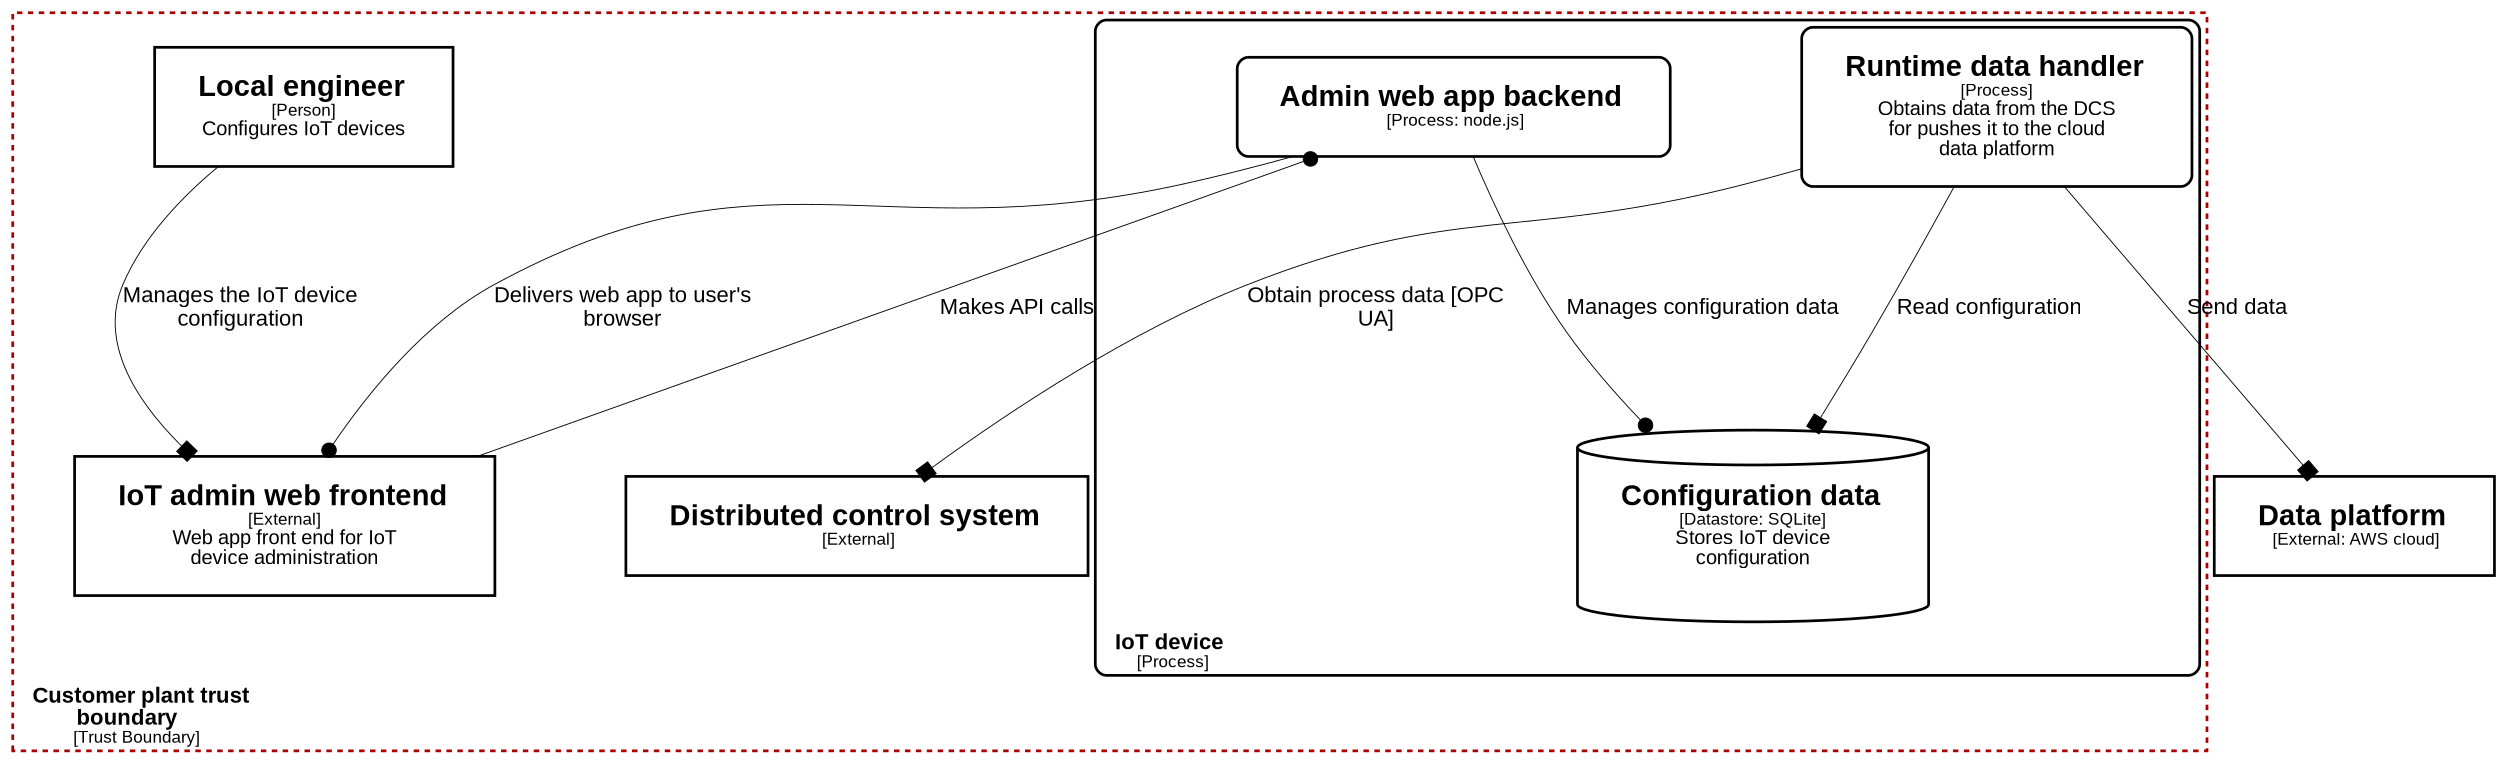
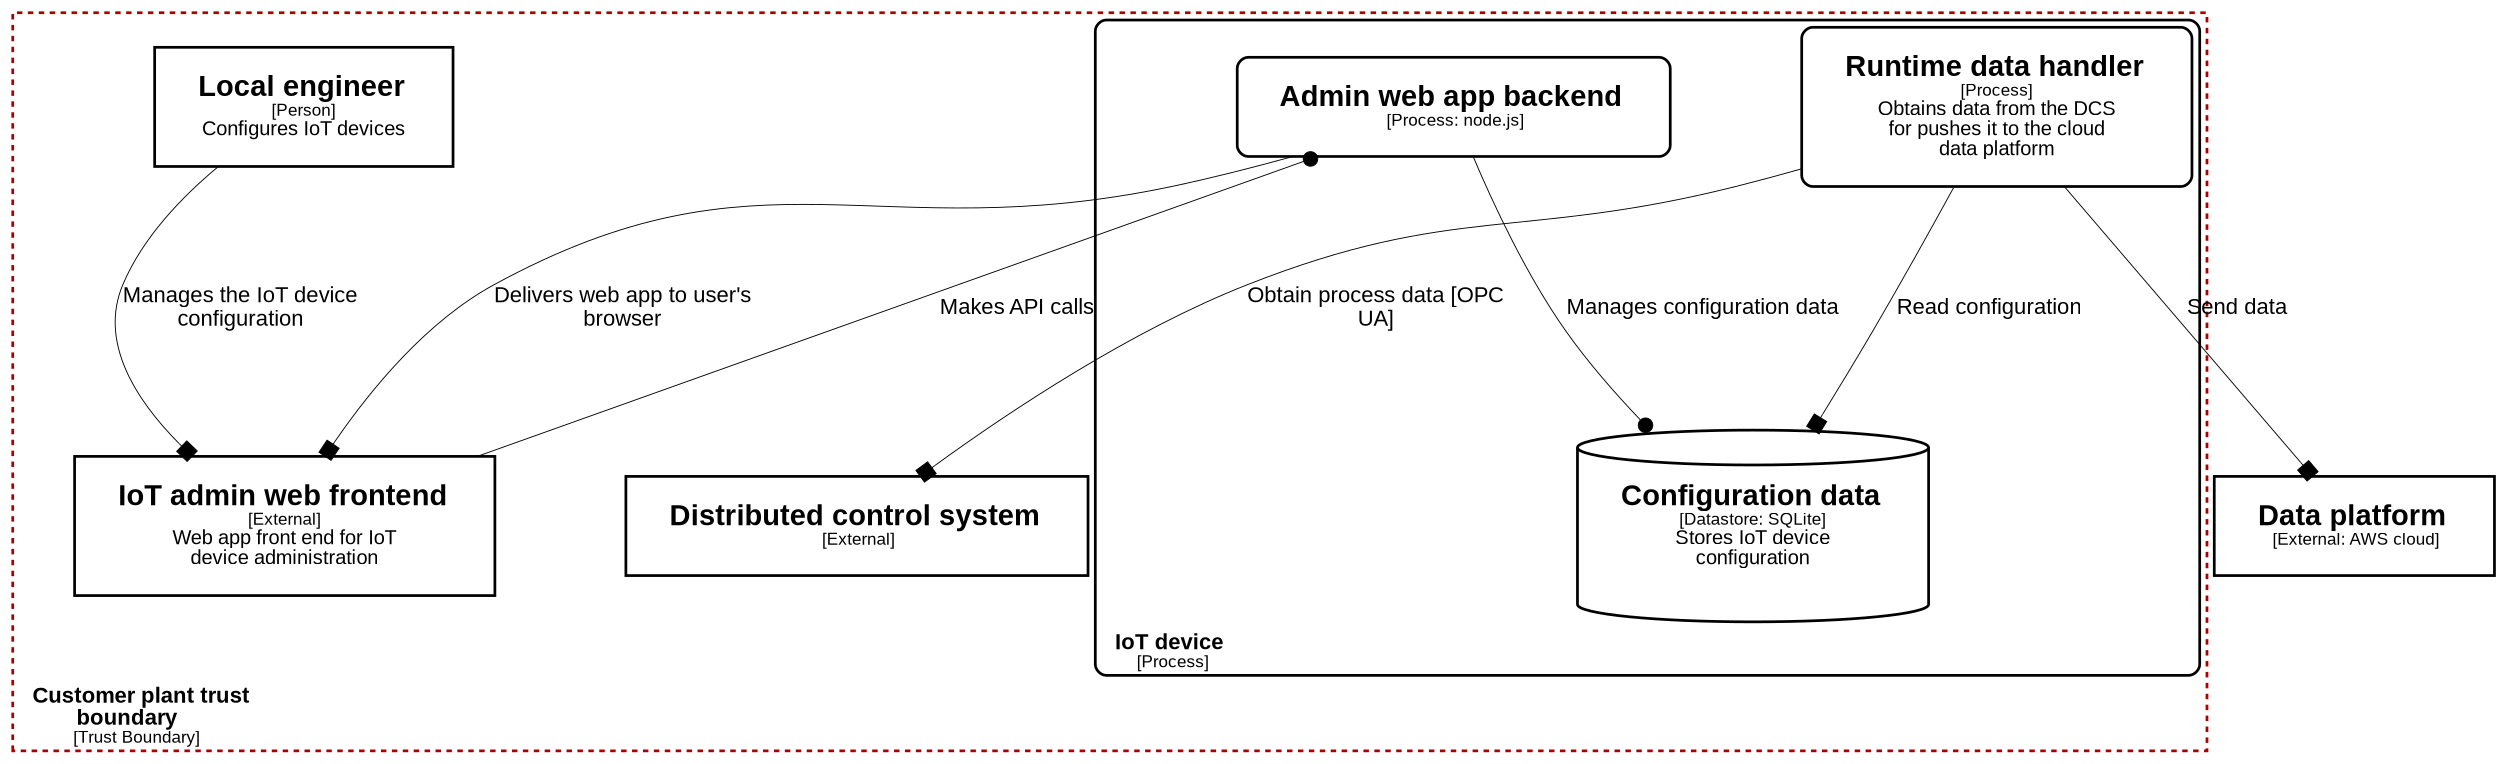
(775, 206) -> (777, 206)
